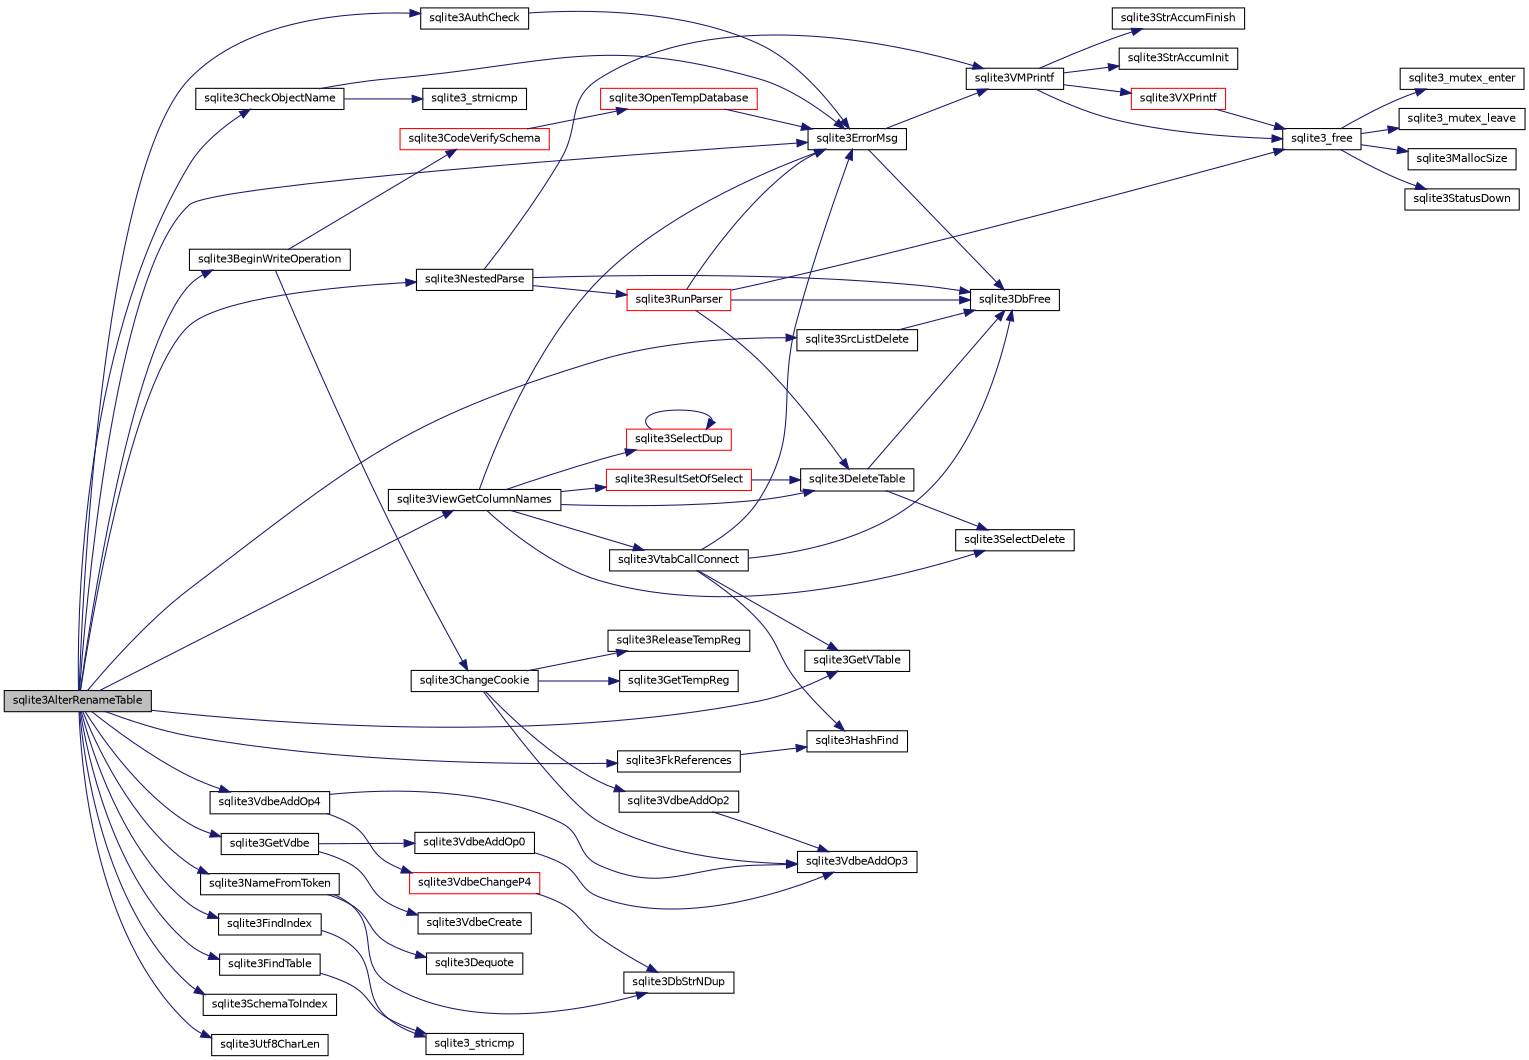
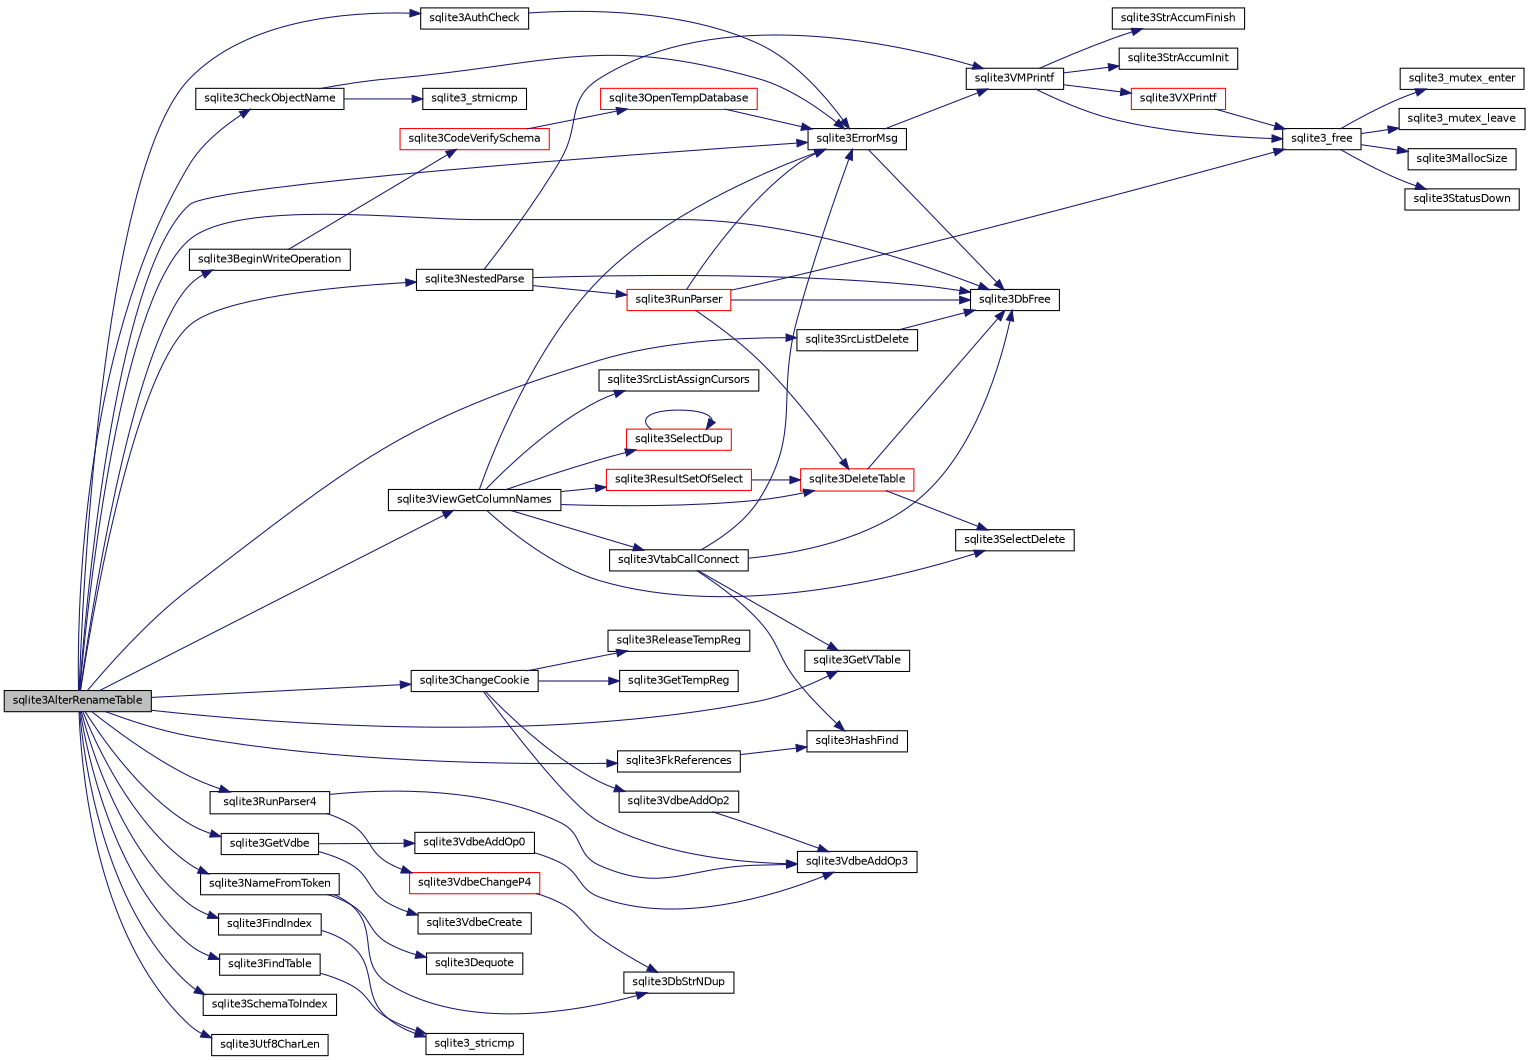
none -> (320, 214)
none -> (679, 380)
(368, 478) -> (276, 691)
(857, 480) -> (857, 480)
(270, 803) -> (270, 803)
